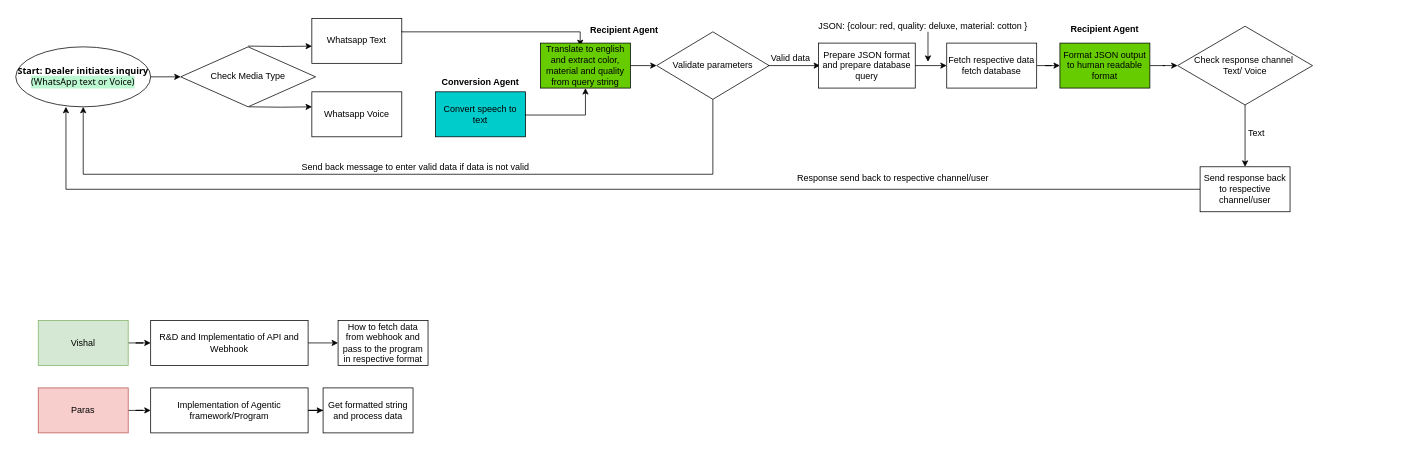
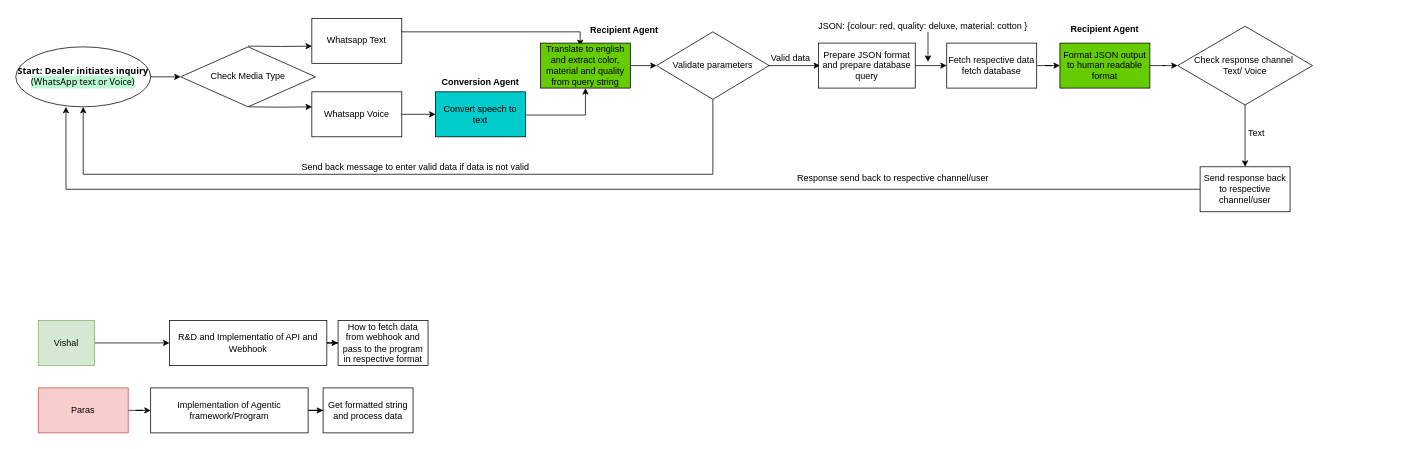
none -> (416, 114)
(83, 343) -> (66, 343)
(229, 343) -> (248, 343)
